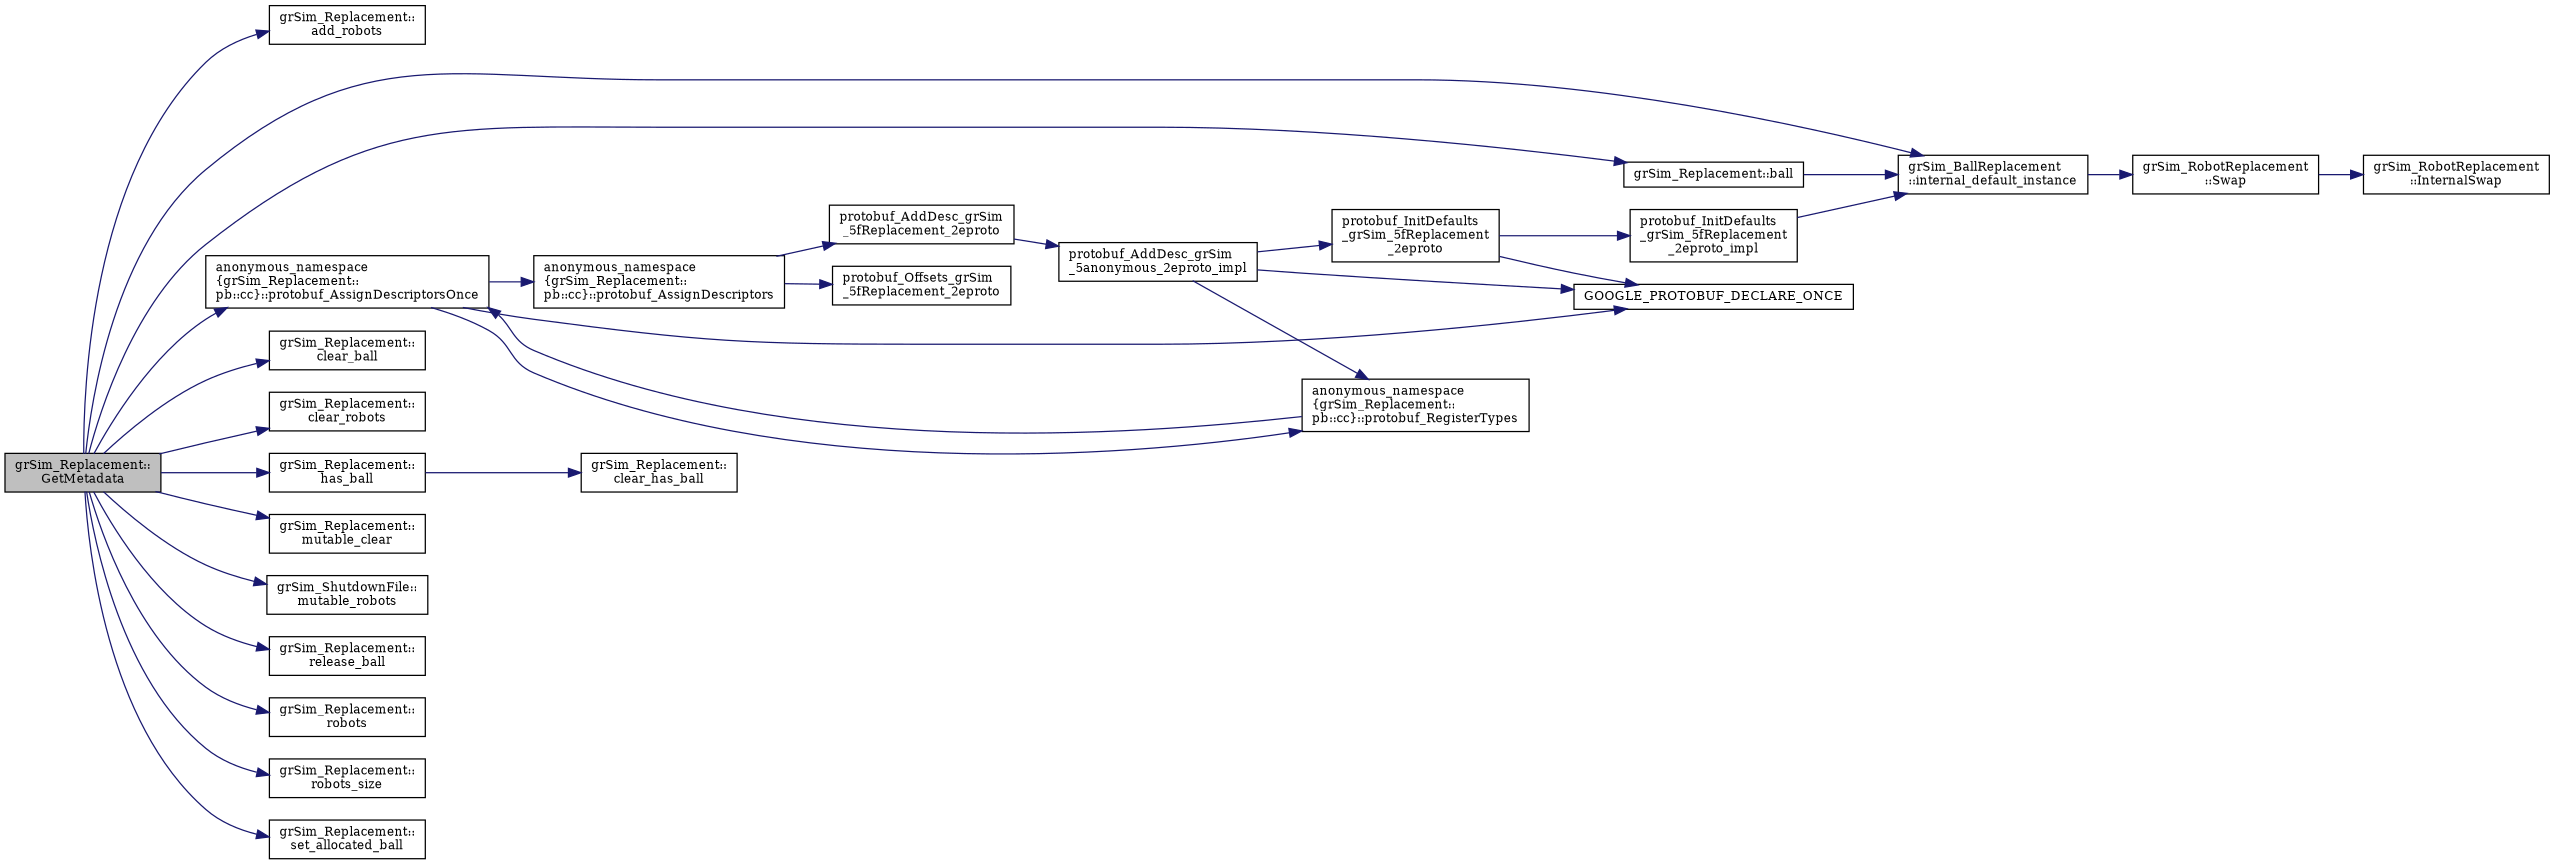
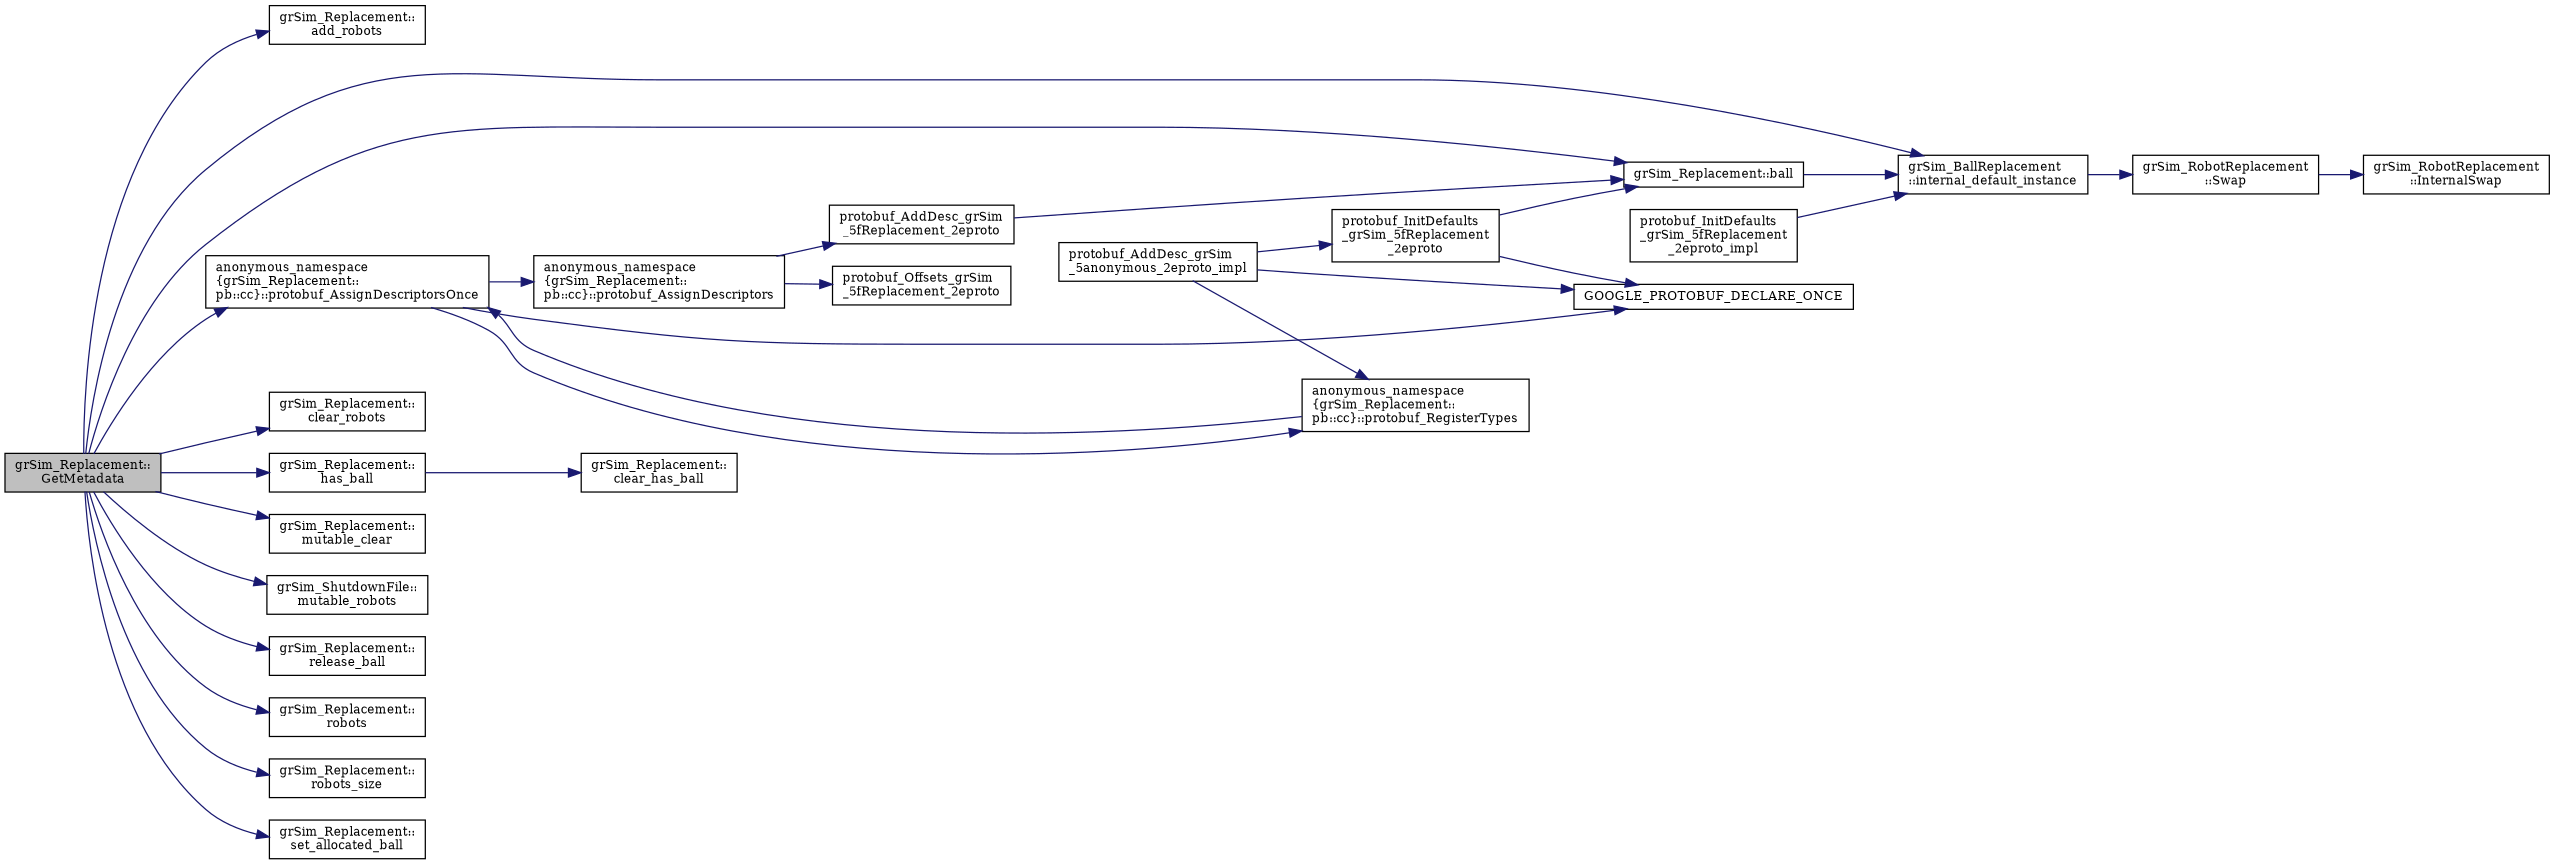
(1558, 236) -> (1562, 201)
(1030, 242) -> (1312, 198)
(347, 350) -> none
